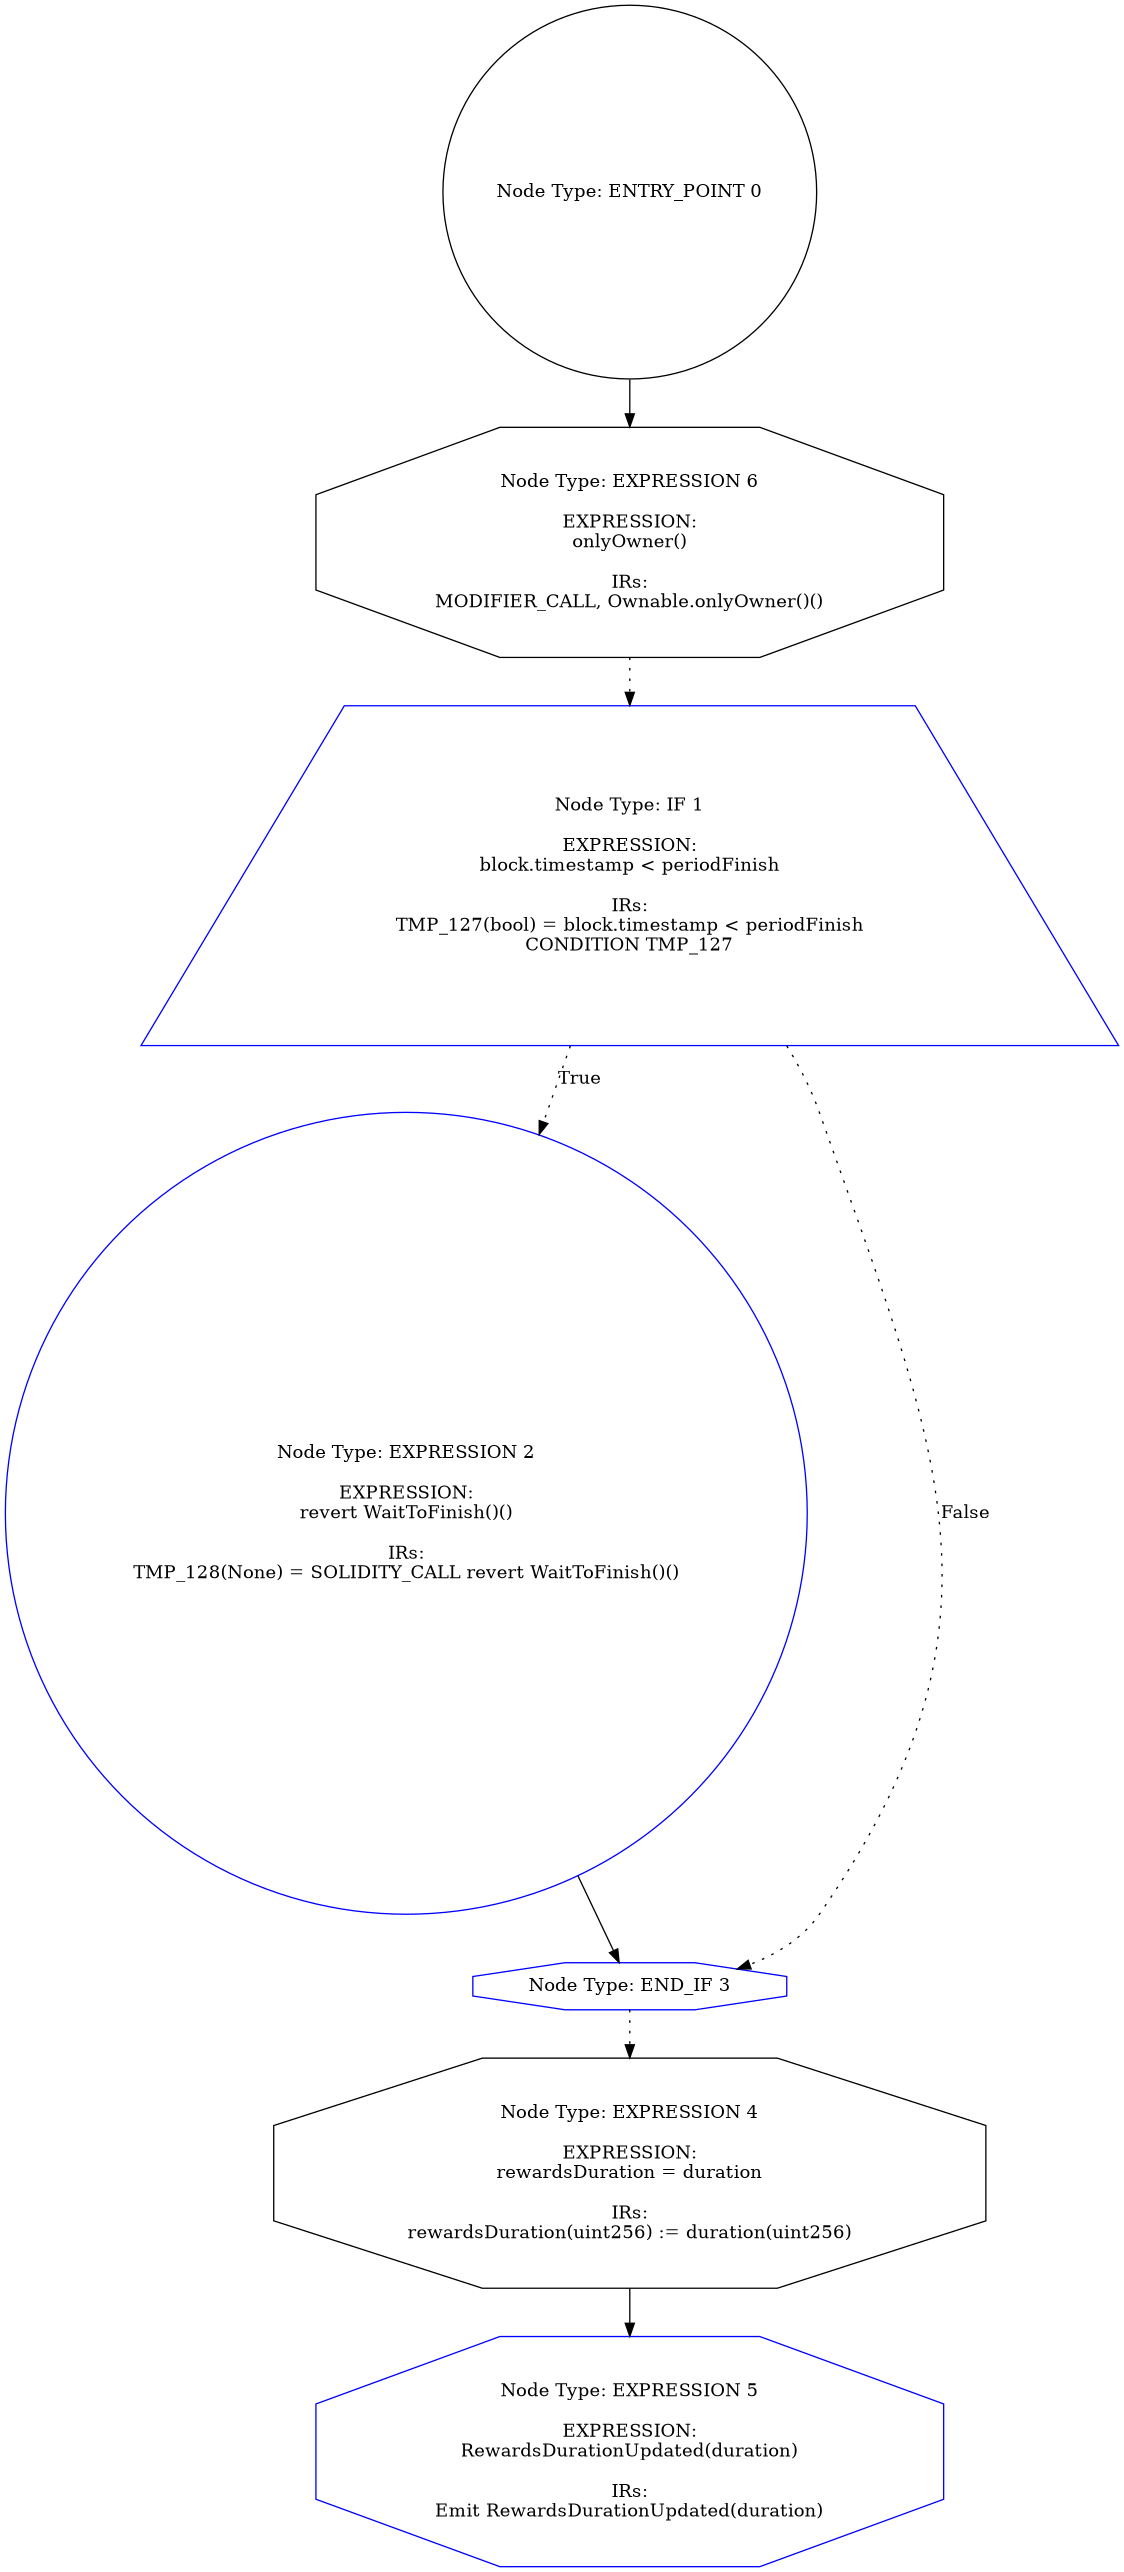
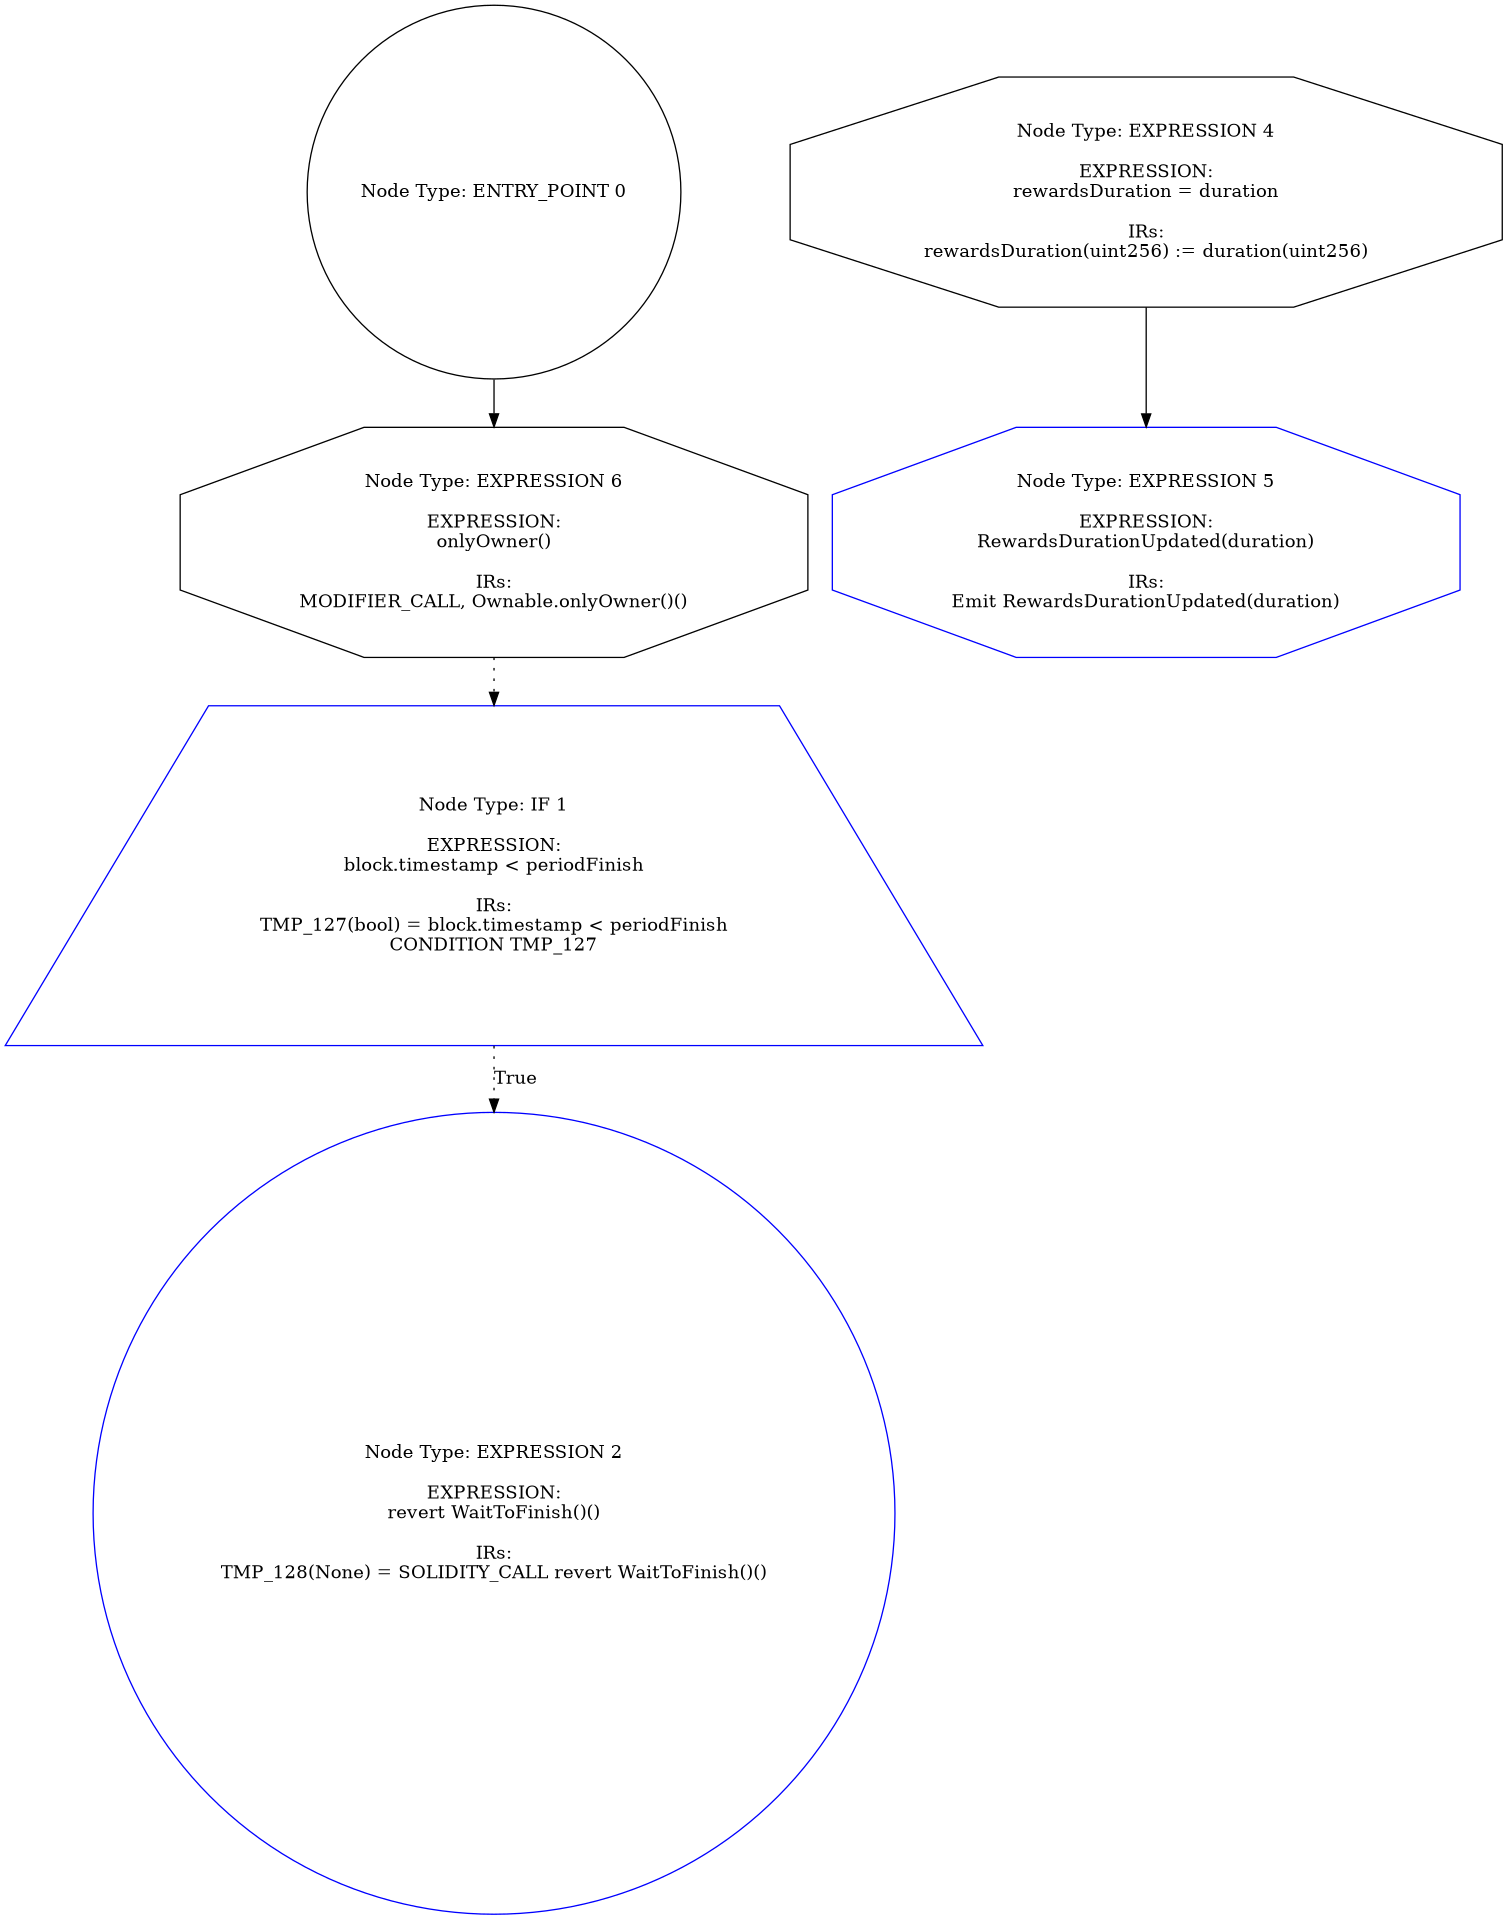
(630, 1986) -> none
